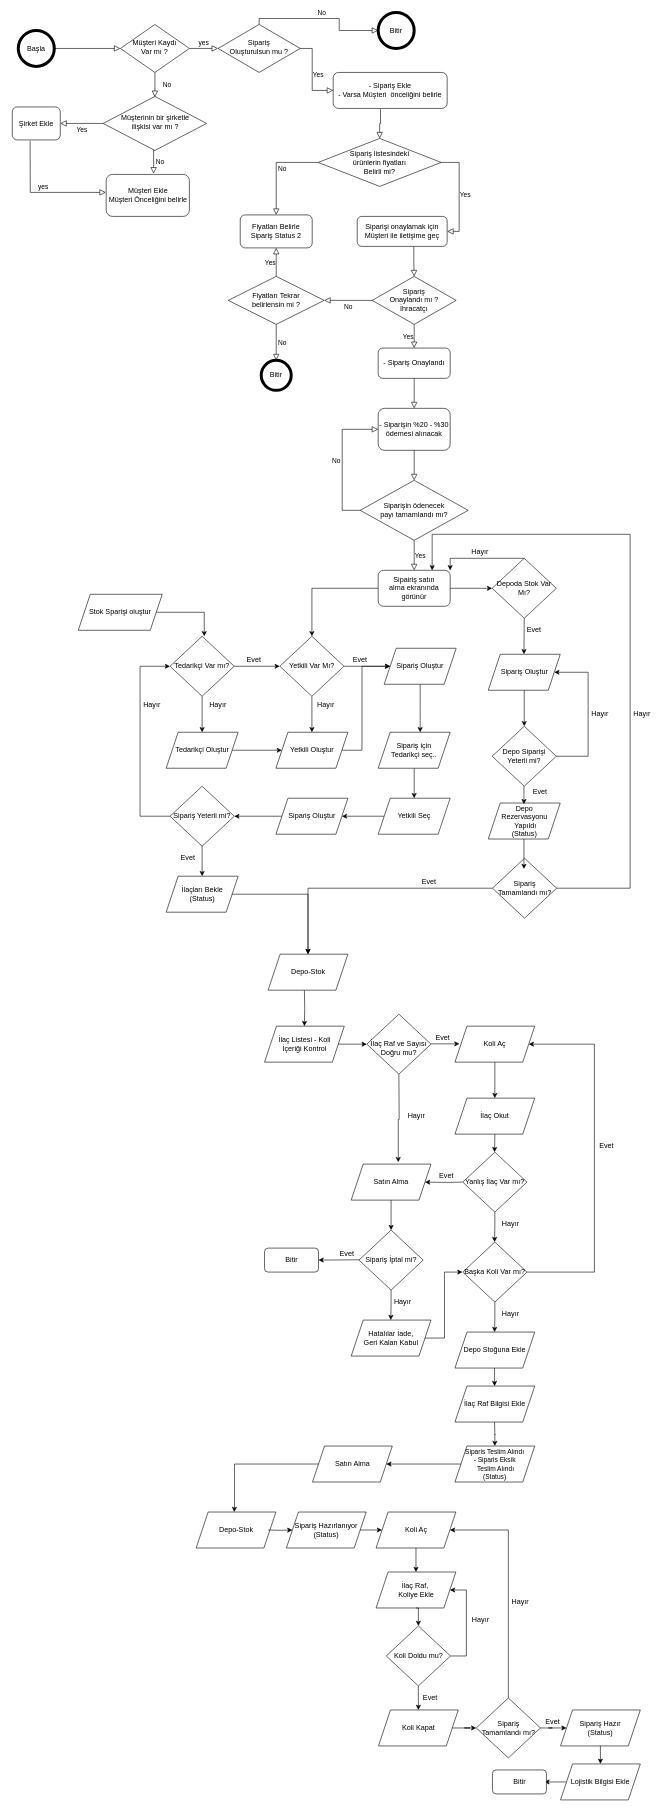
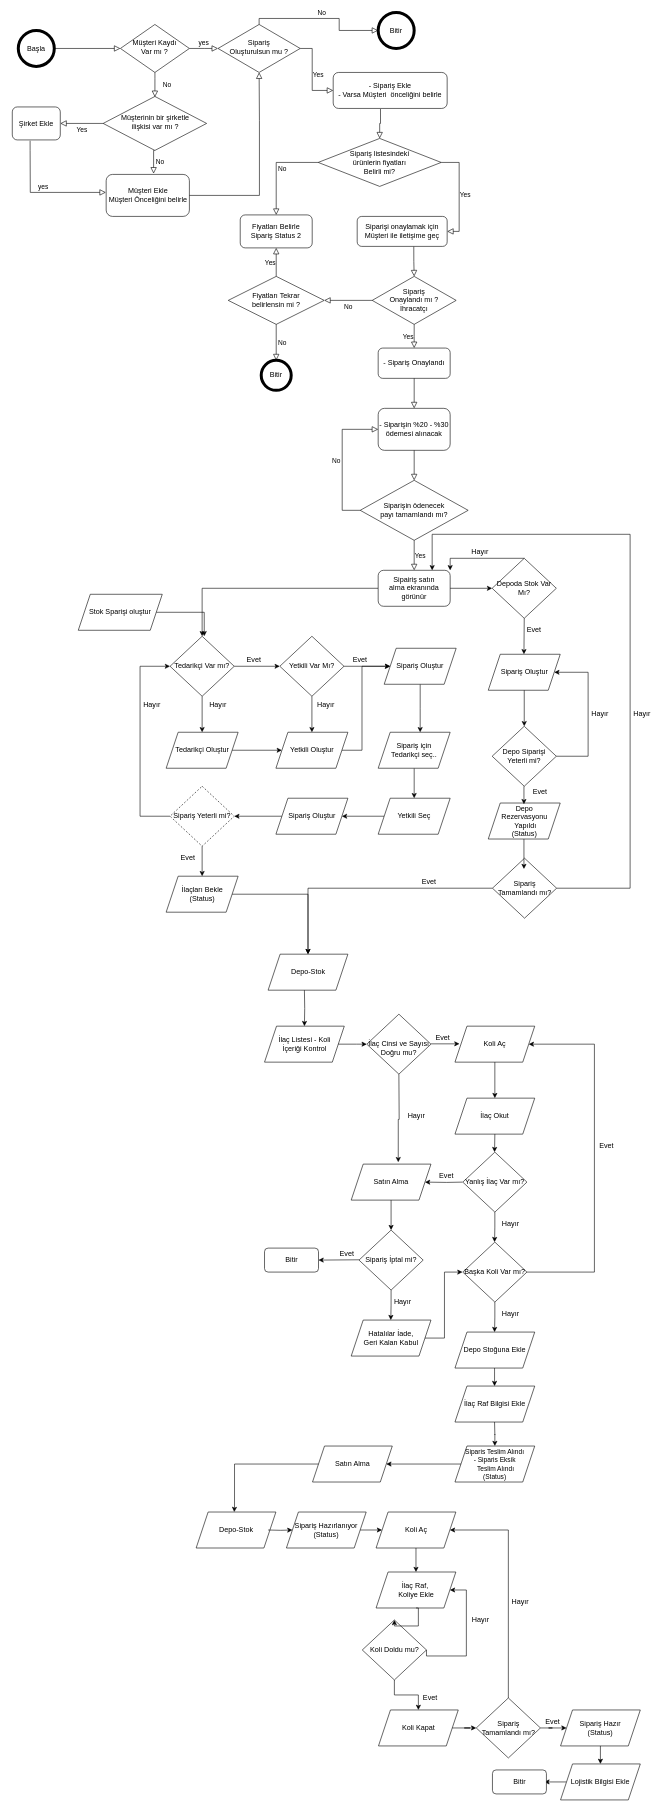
none -> (260, 172)
(312, 630) -> (256, 588)
(202, 816) -> (202, 816)
(399, 1044) -> (399, 1044)
(419, 1656) -> (395, 1650)
